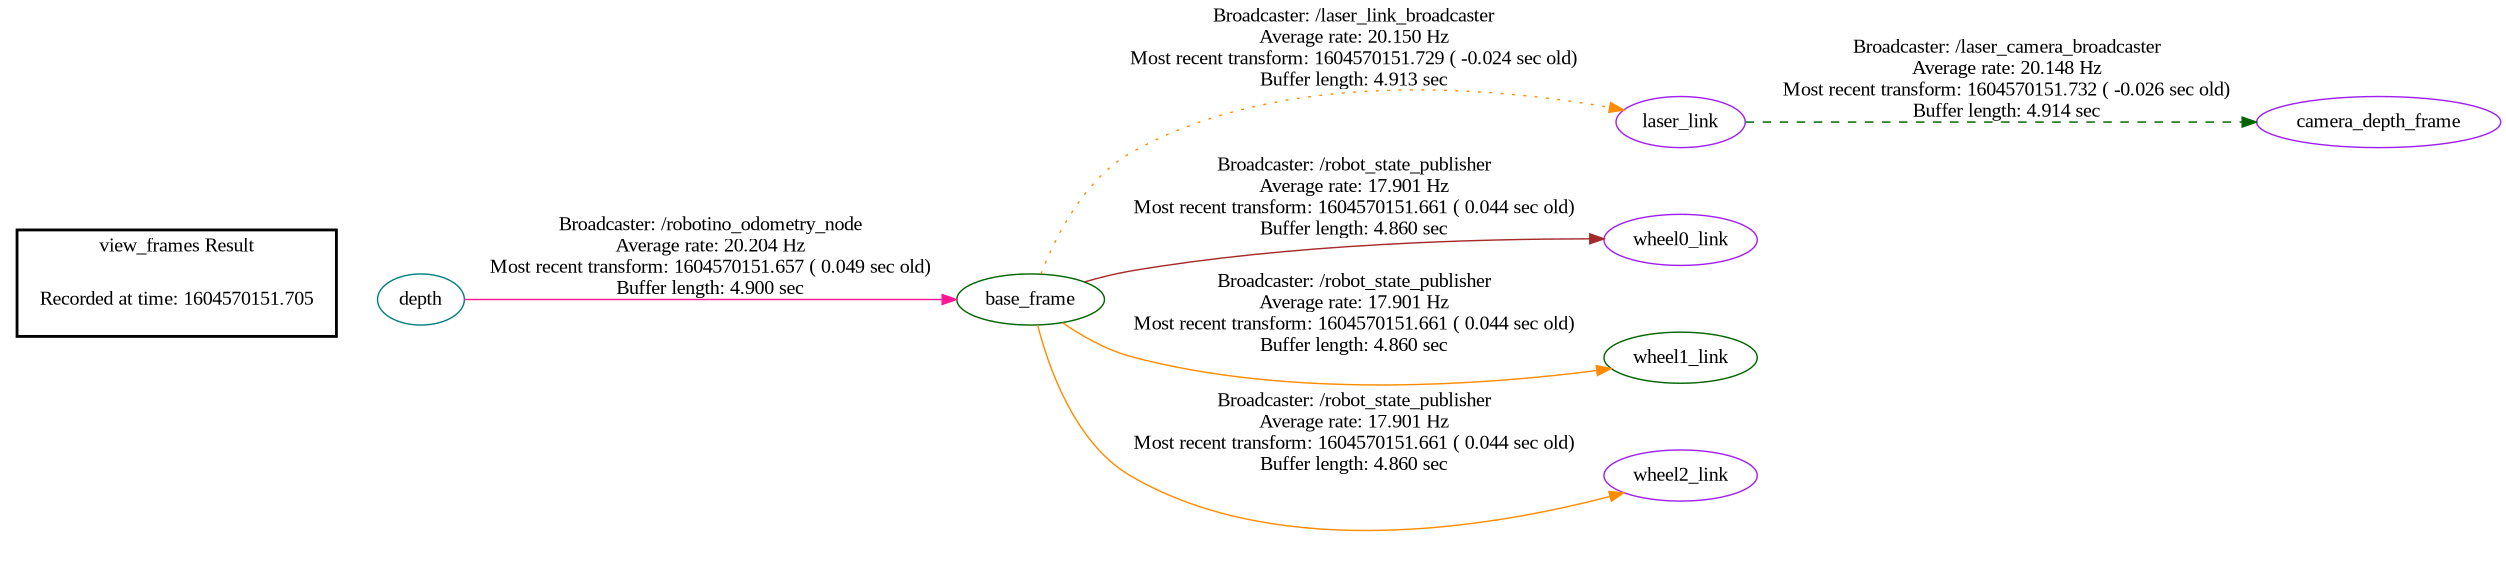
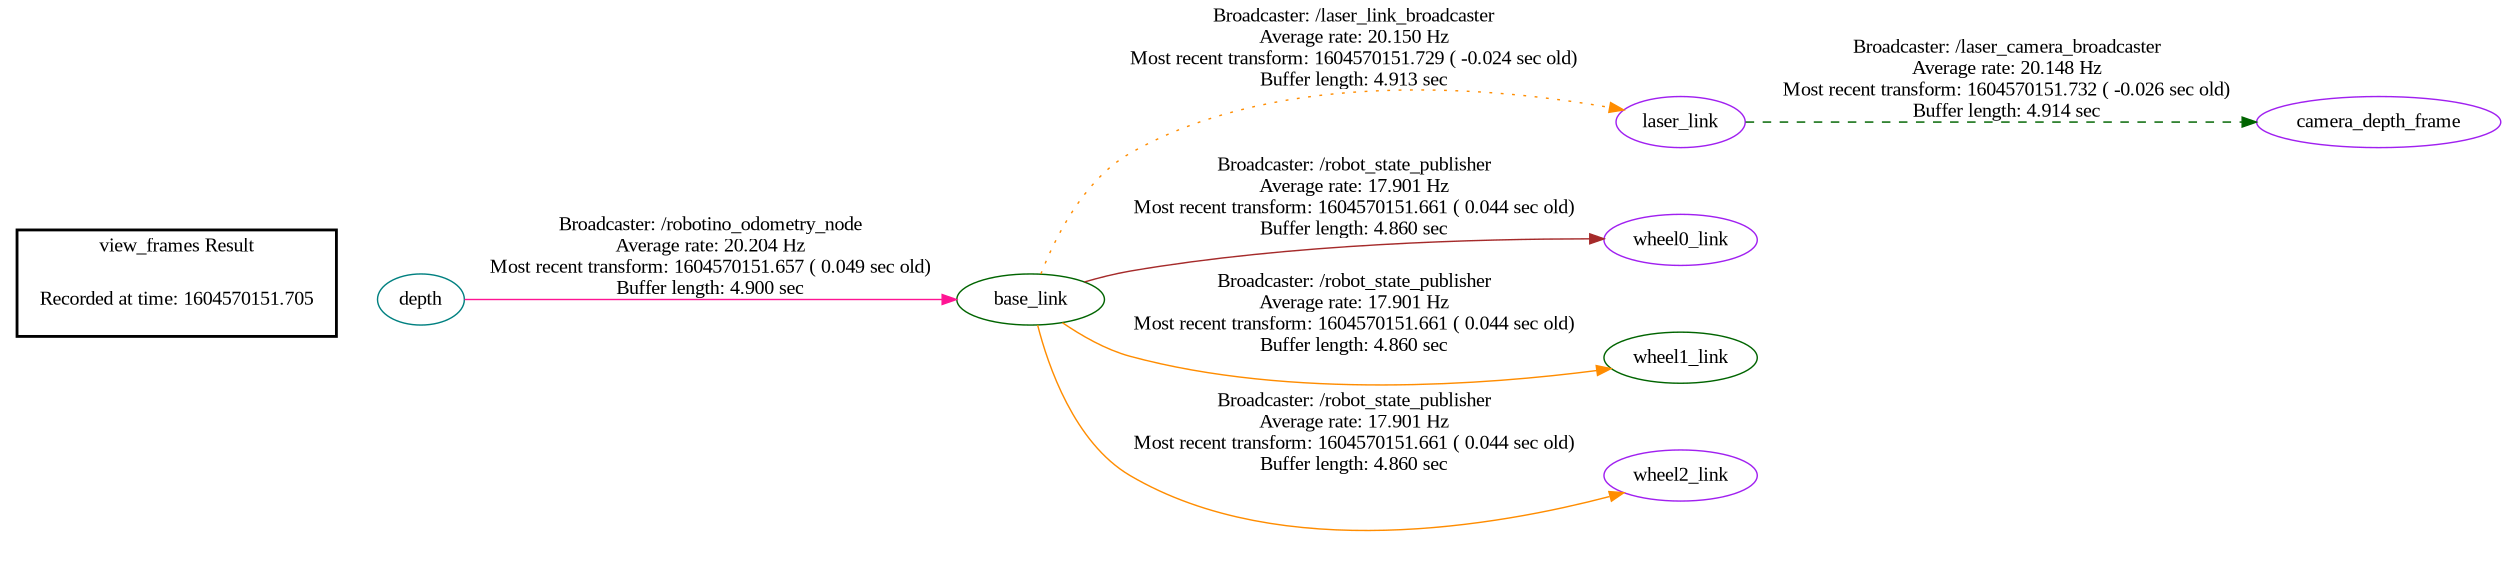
(1031, 300) -> (1031, 300)
